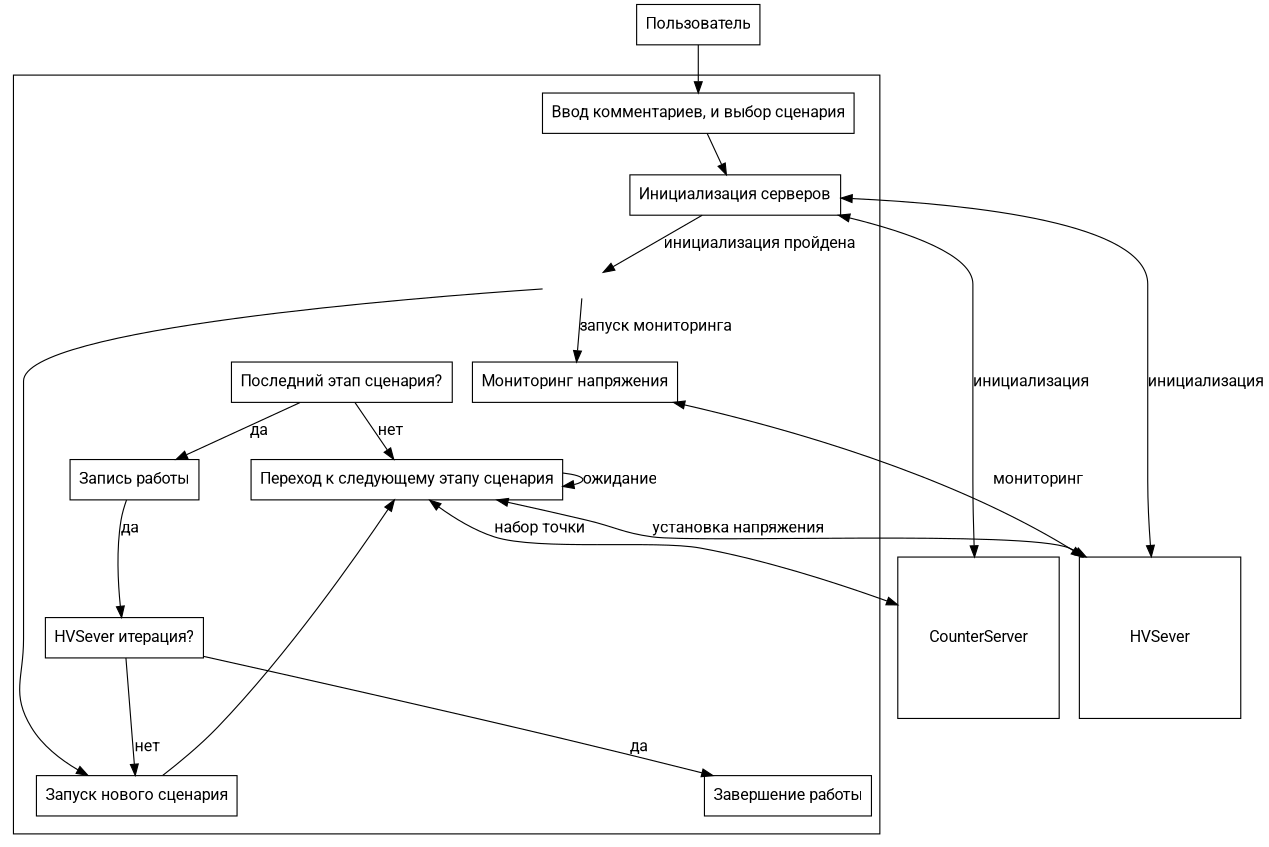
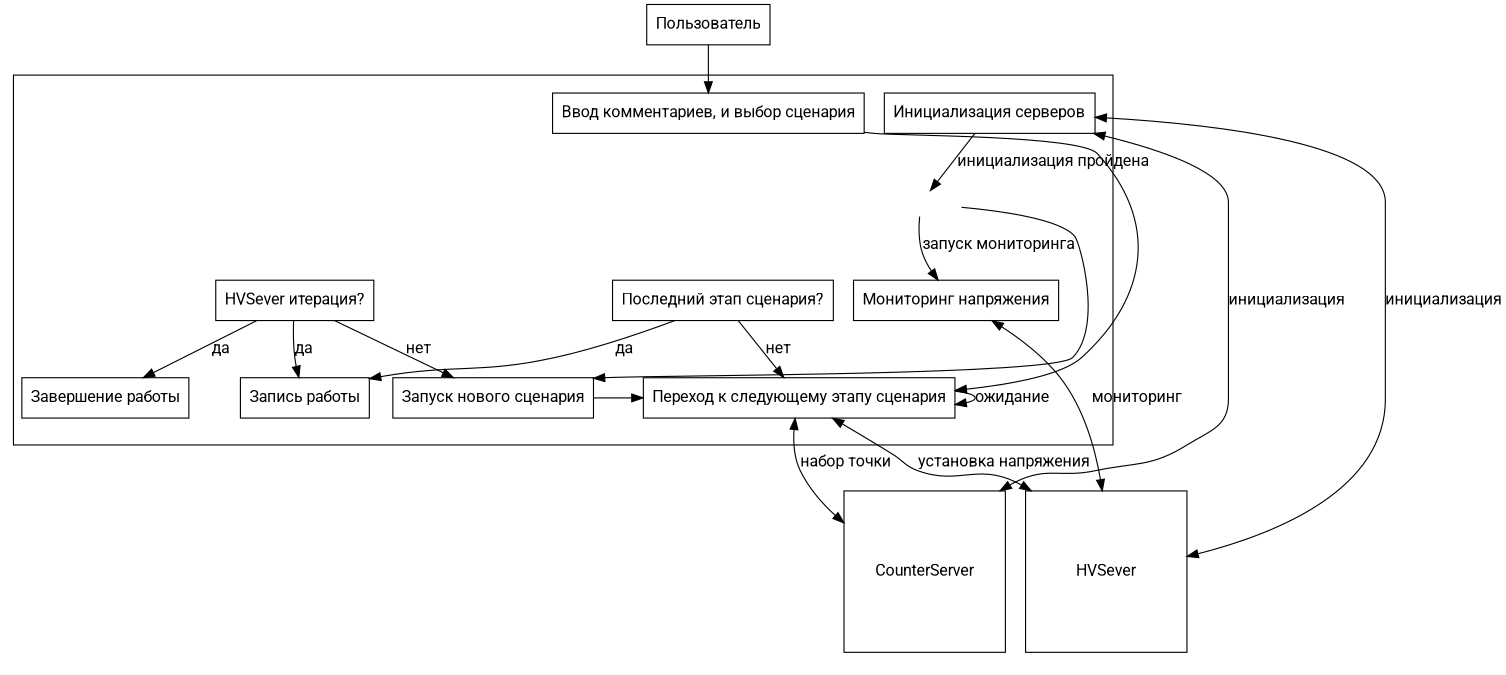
(714, 149) -> (1129, 203)
(118, 553) -> (294, 344)
